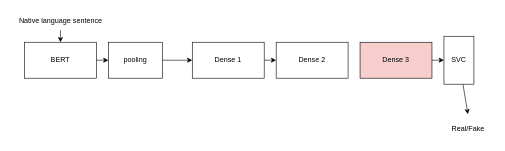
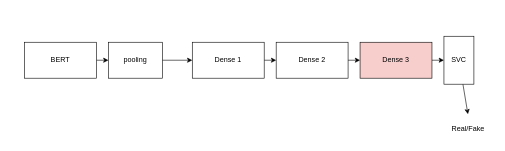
(60, 21) -> none
(60, 34) -> none
none -> (354, 60)
